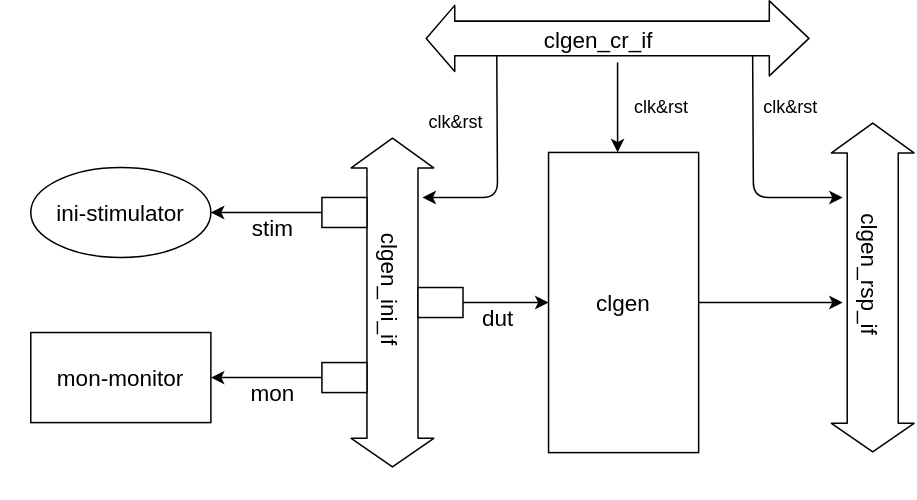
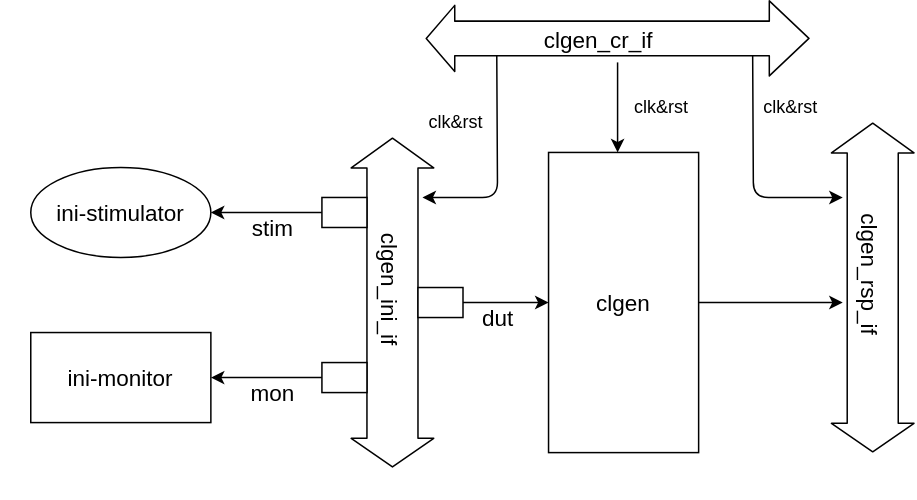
(121, 377) -> (121, 377)
